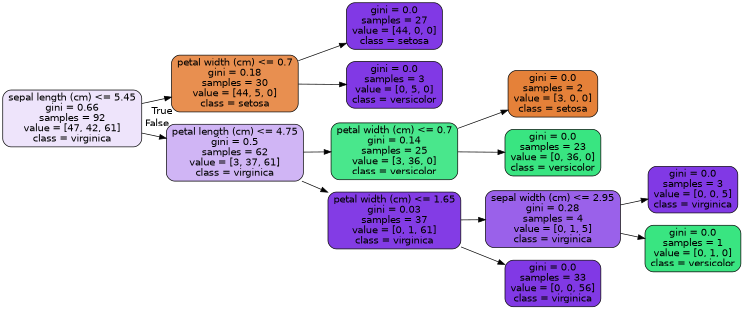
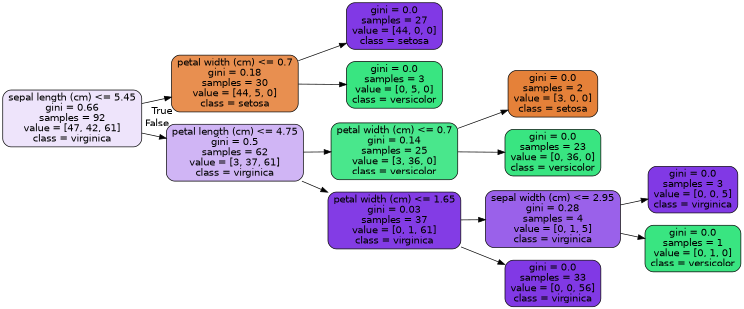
(394, 85) -> (394, 85)
